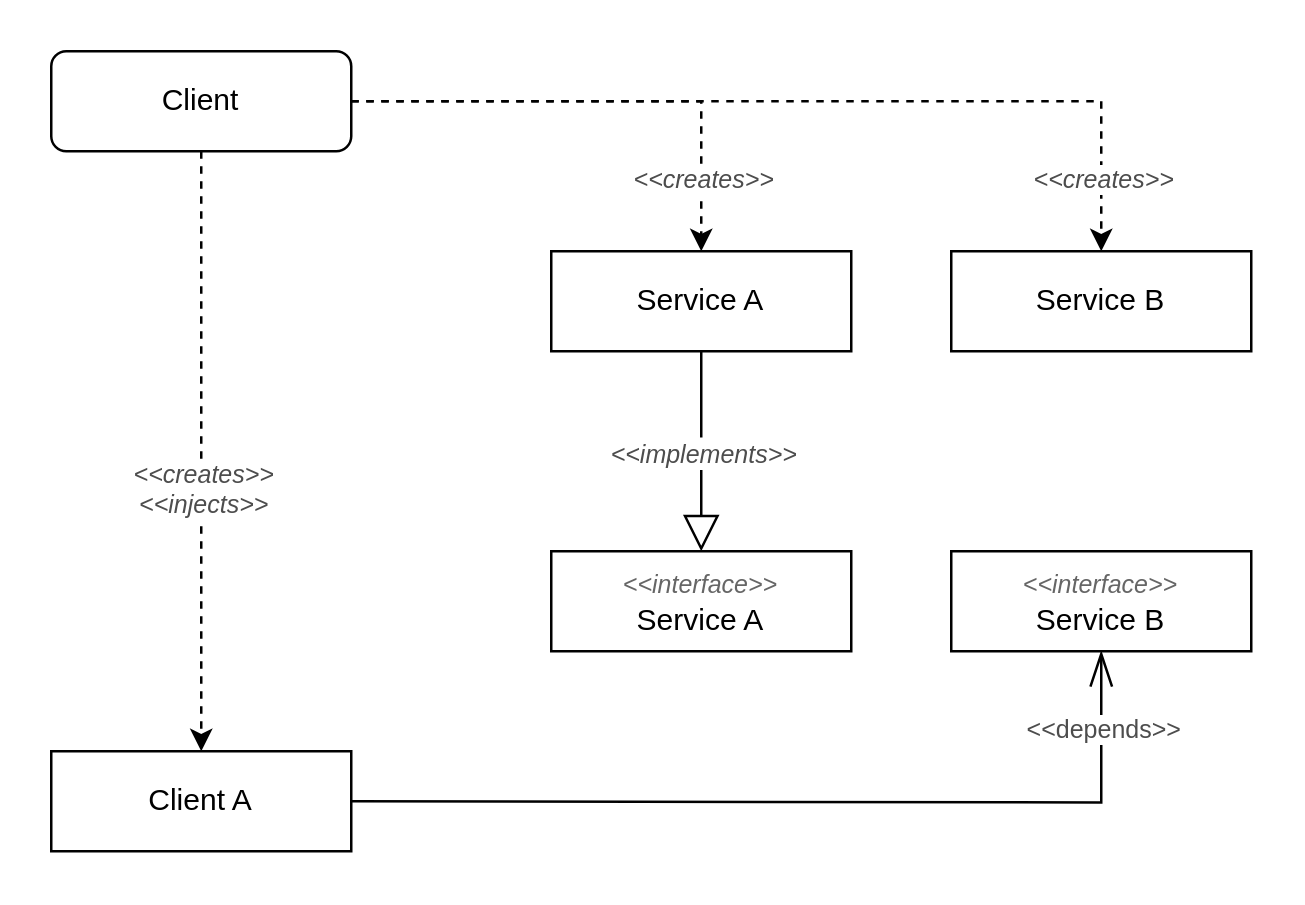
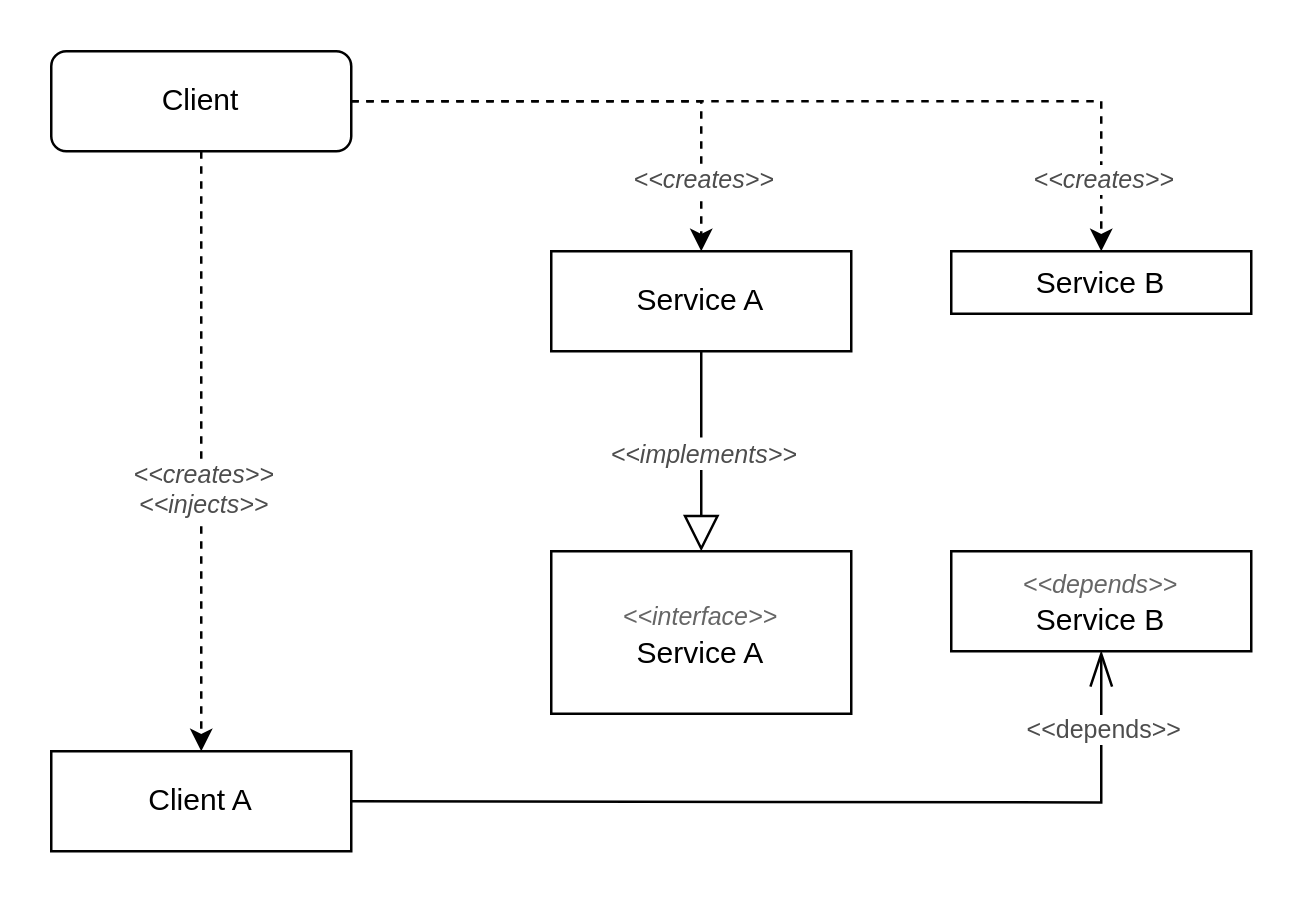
(1101, 301) -> (1101, 283)
(701, 601) -> (701, 633)
(1101, 601) -> (1101, 601)
